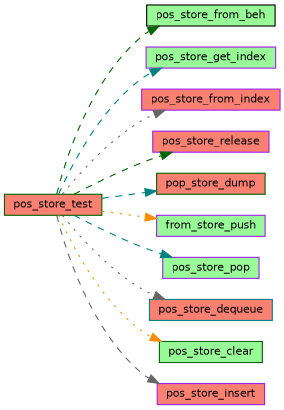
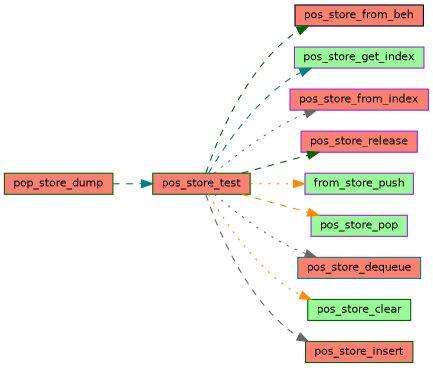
(211, 15) -> (359, 15)
(124, 195) -> (127, 184)
(117, 236) -> (275, 203)
(211, 394) -> (359, 352)
